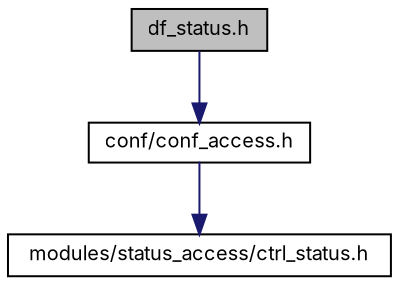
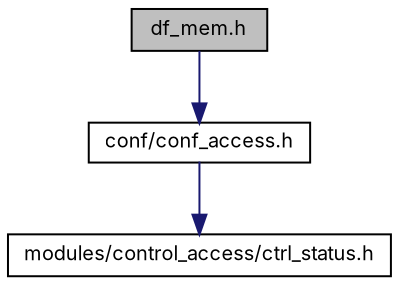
(199, 30) -> (199, 30)
(199, 255) -> (199, 255)
